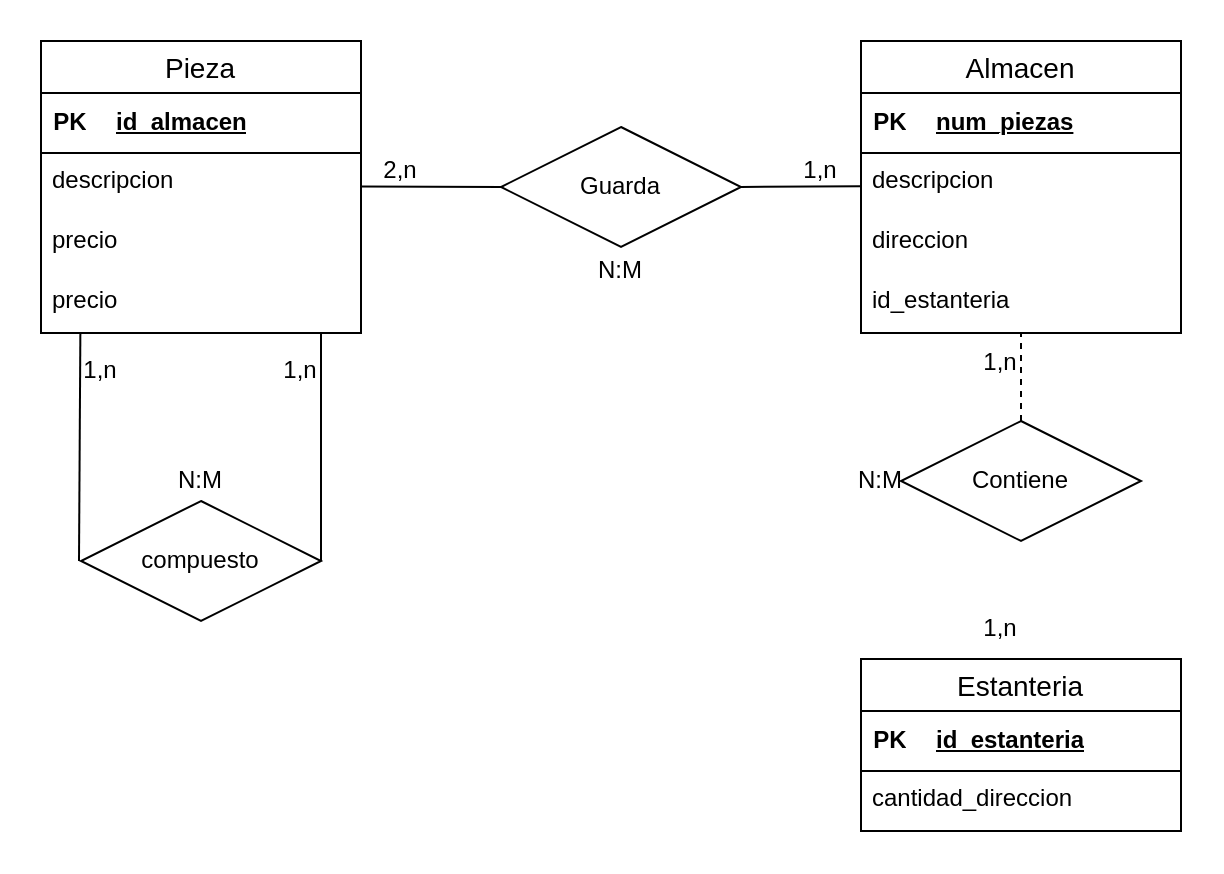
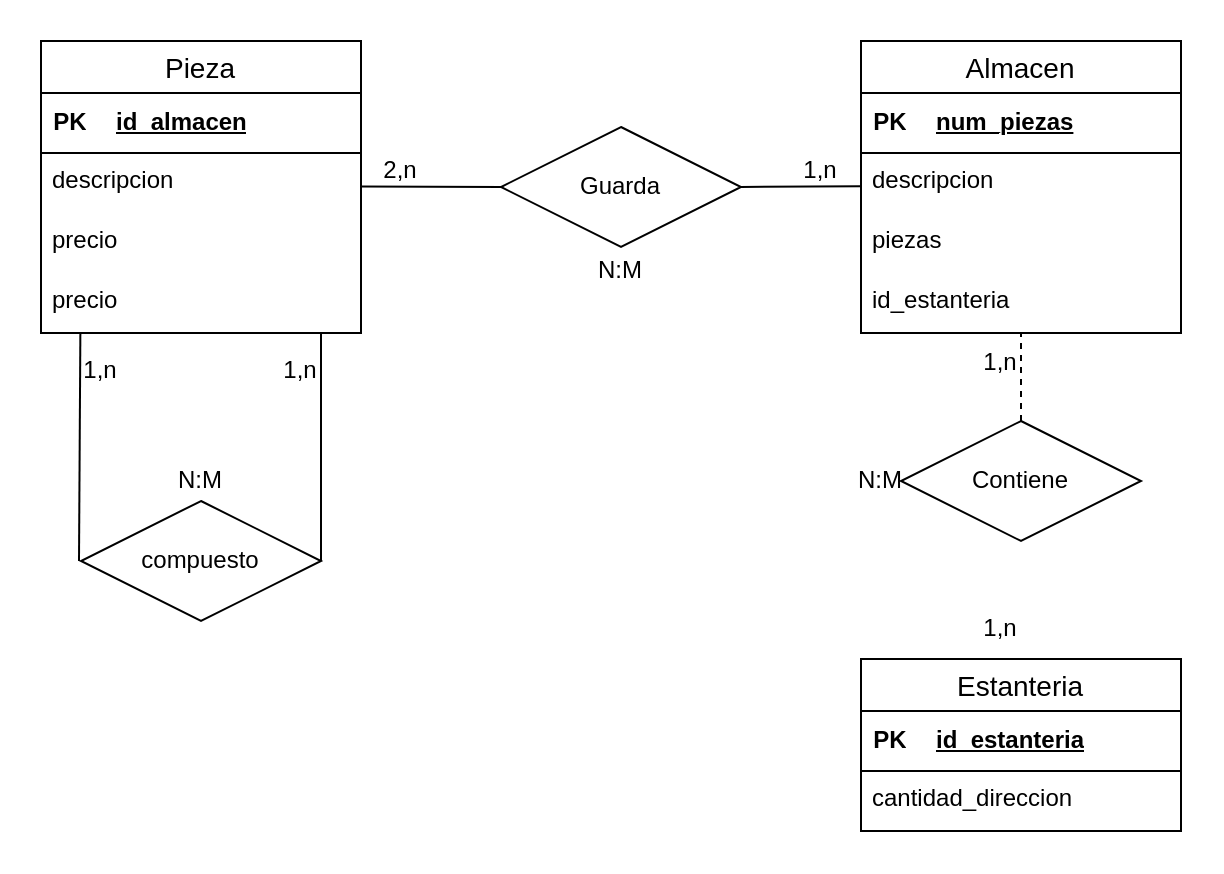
(927, 241) -> (910, 241)
